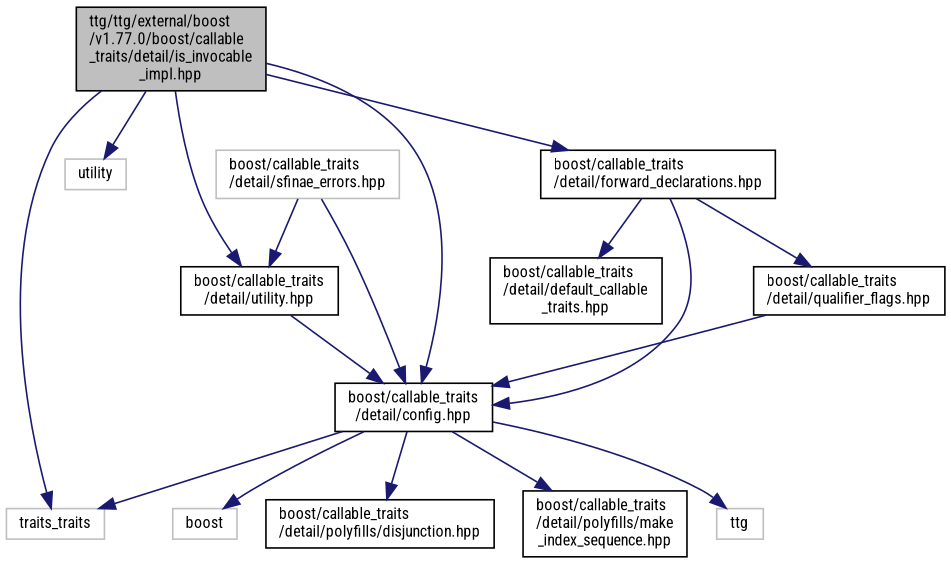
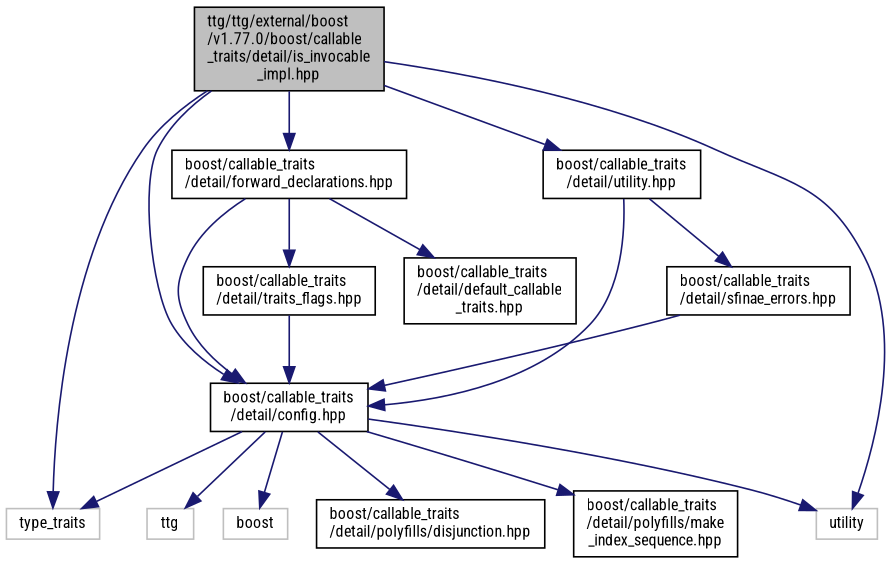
(308, 174) -> (758, 291)
(287, 225) -> (684, 228)
(849, 291) -> (289, 291)
none -> (586, 454)
(55, 524) -> (53, 524)
